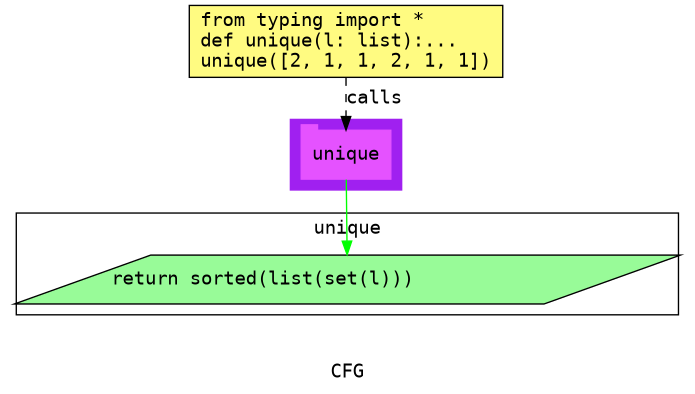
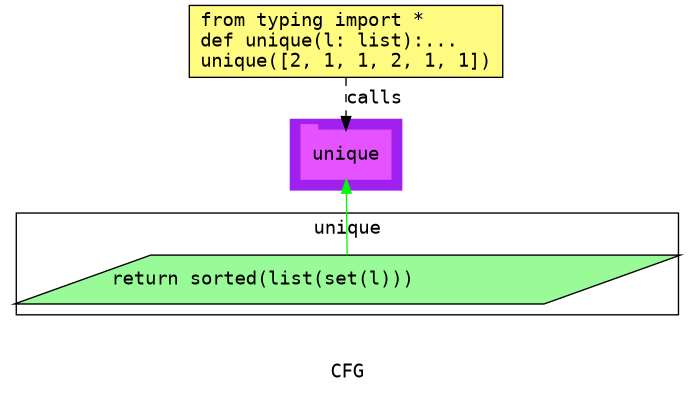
(347, 204) -> (347, 224)
